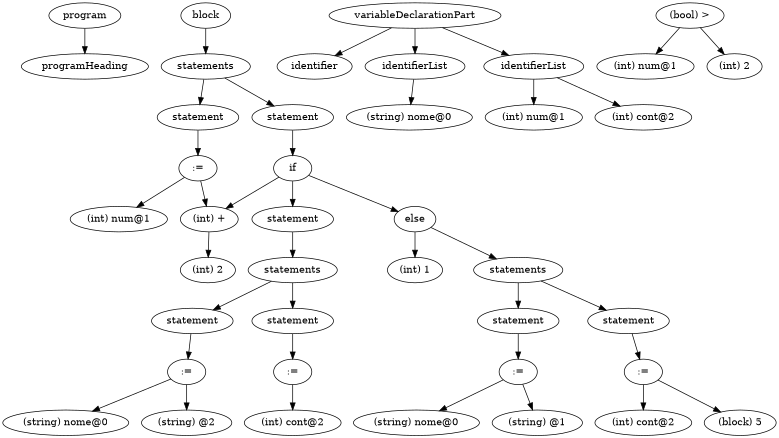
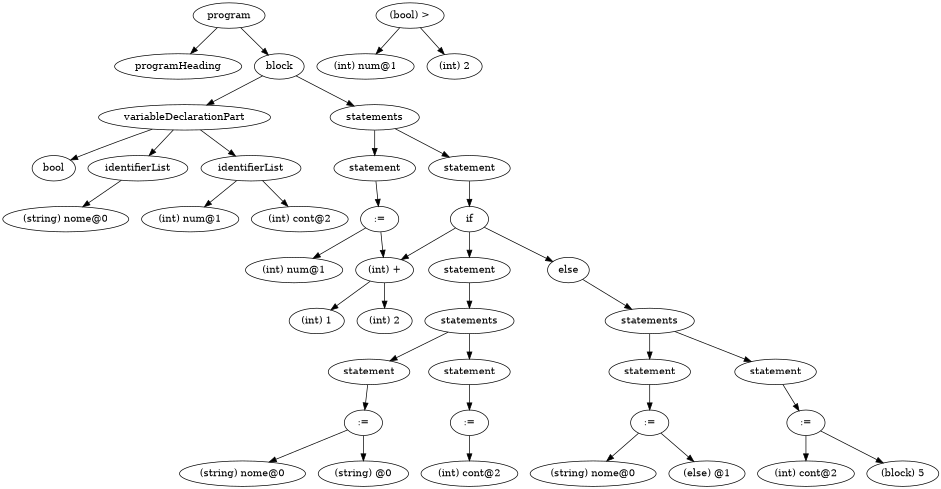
none -> (252, 39)
(315, 66) -> (54, 168)
none -> (238, 89)
(415, 241) -> (354, 293)
(187, 423) -> (363, 474)
(537, 423) -> (707, 474)
